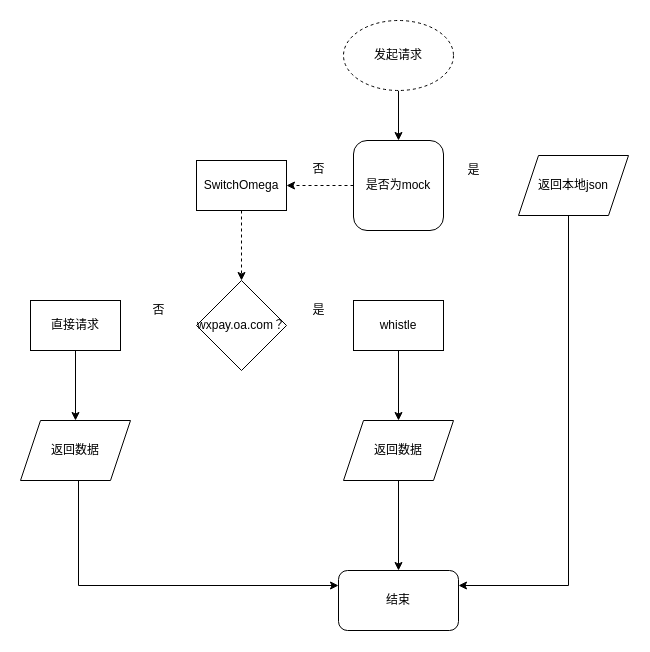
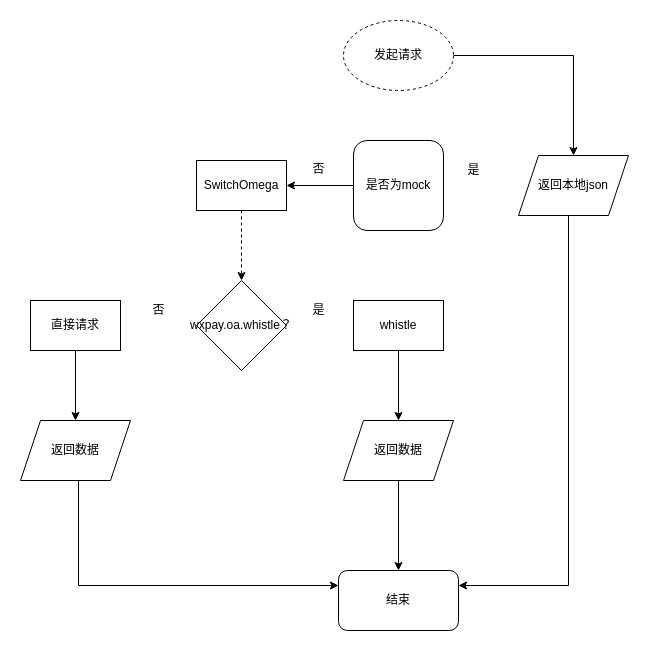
(399, 112) -> (560, 56)
(323, 186) -> (323, 186)
(242, 326) -> (242, 326)
